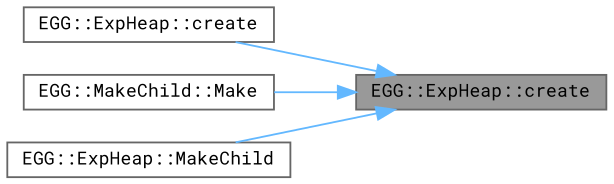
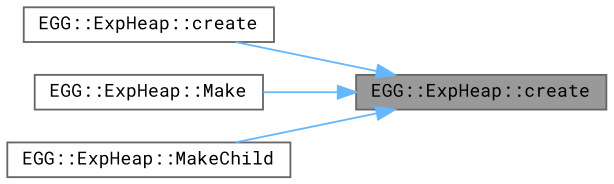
(149, 92) -> (149, 92)
